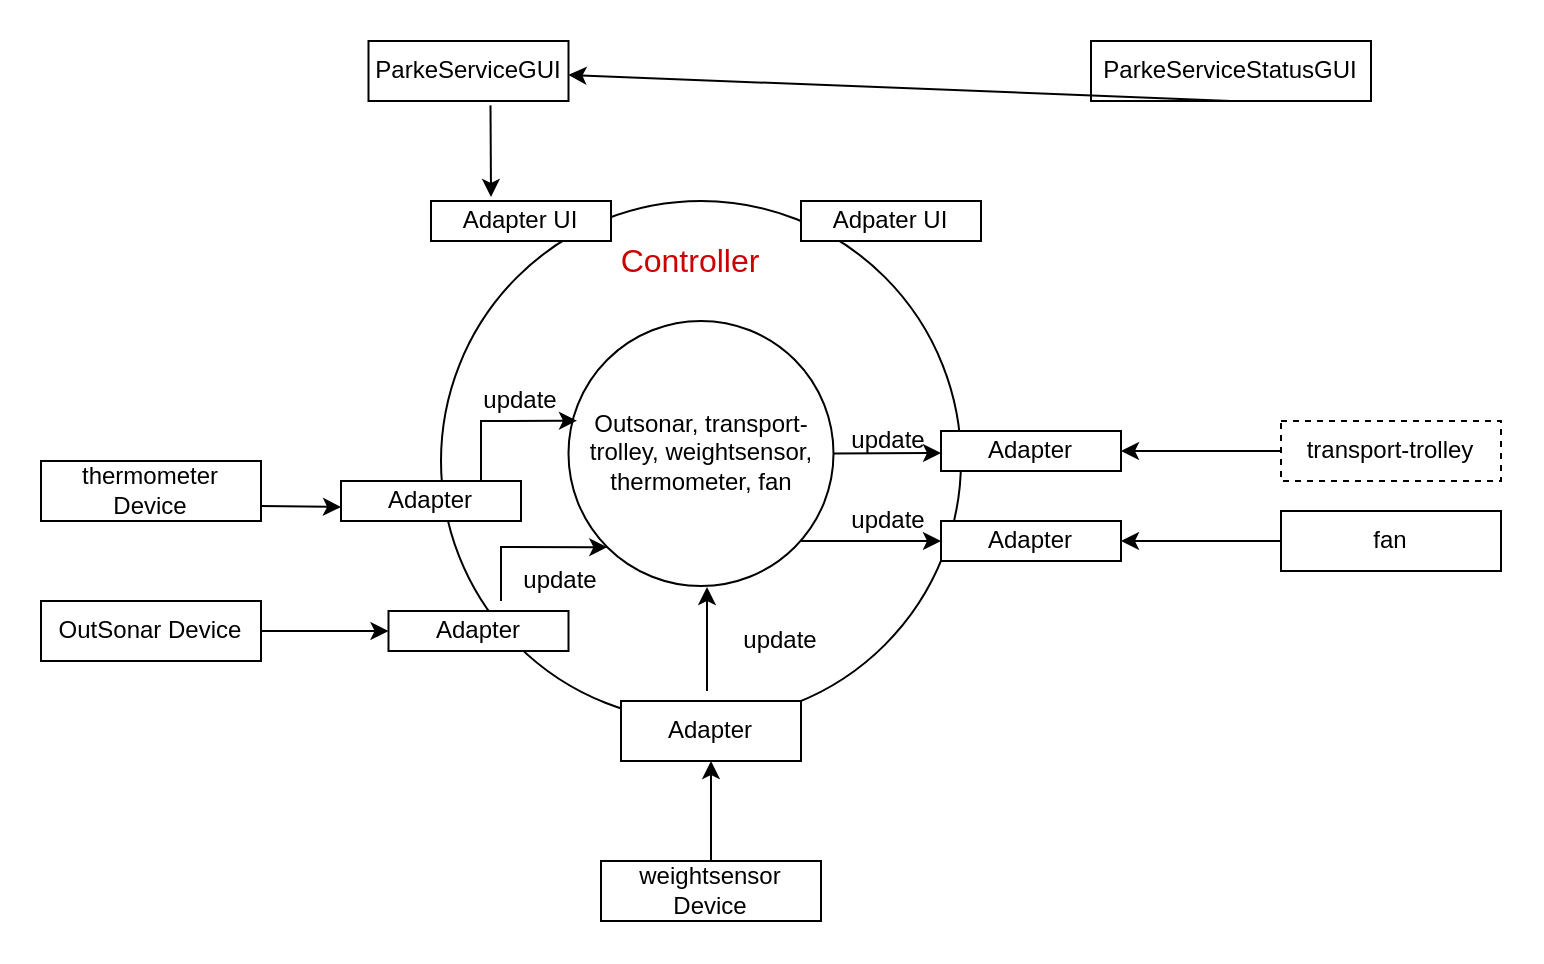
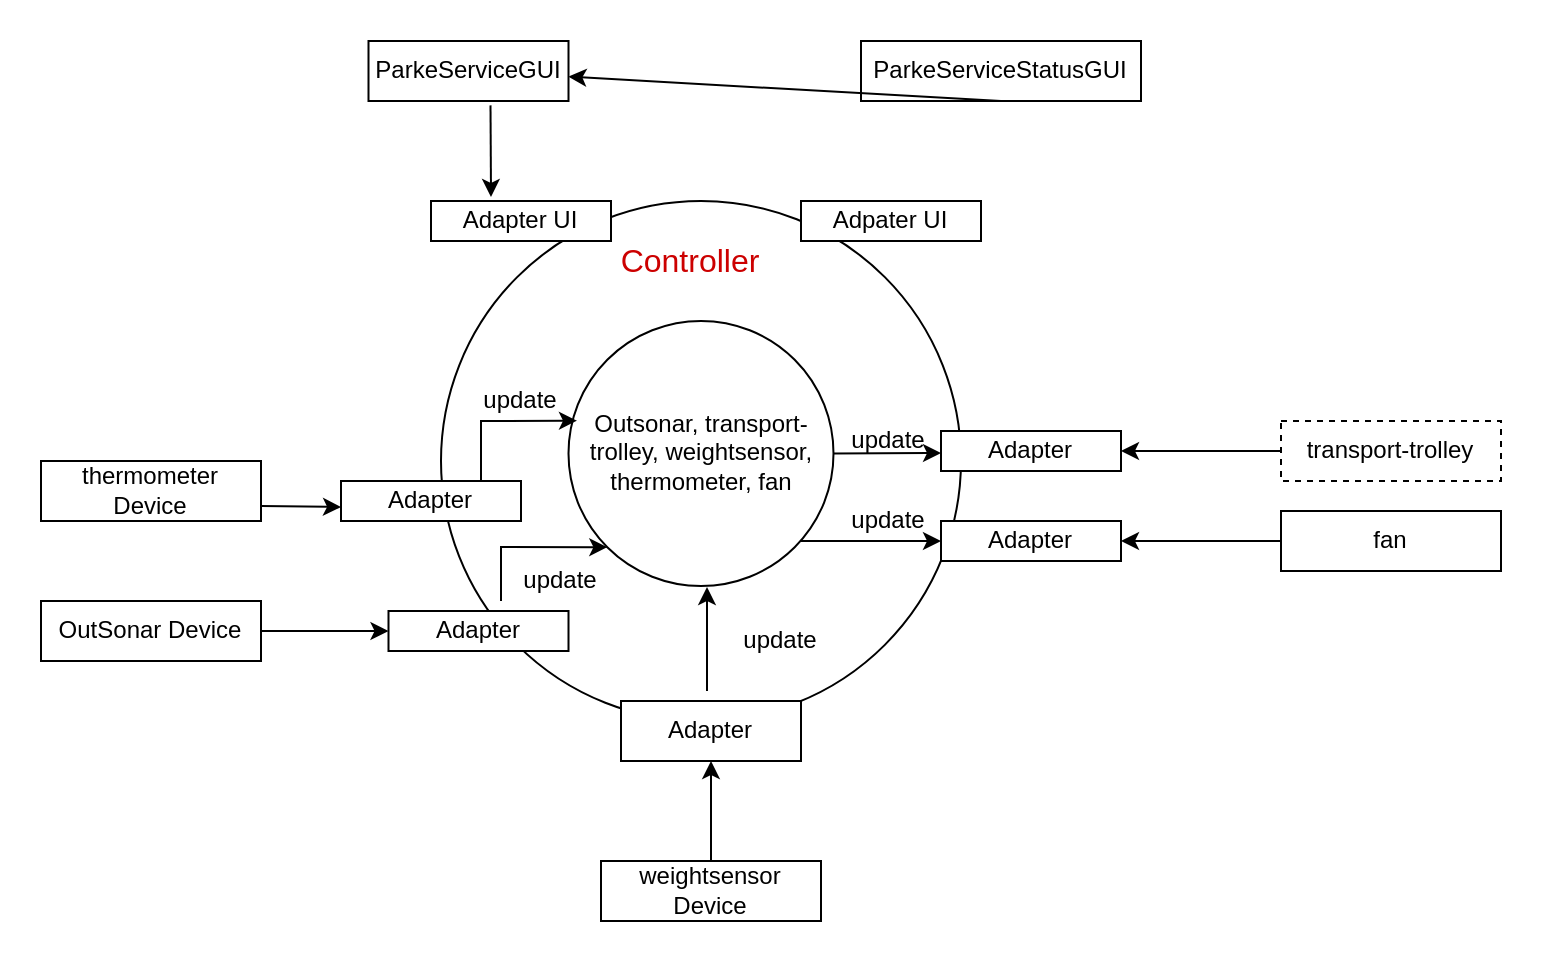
(1231, 71) -> (1001, 71)
